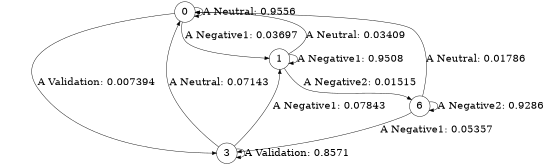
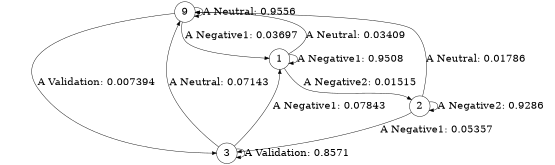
(185, 12) -> (185, 12)
(420, 106) -> (420, 106)
